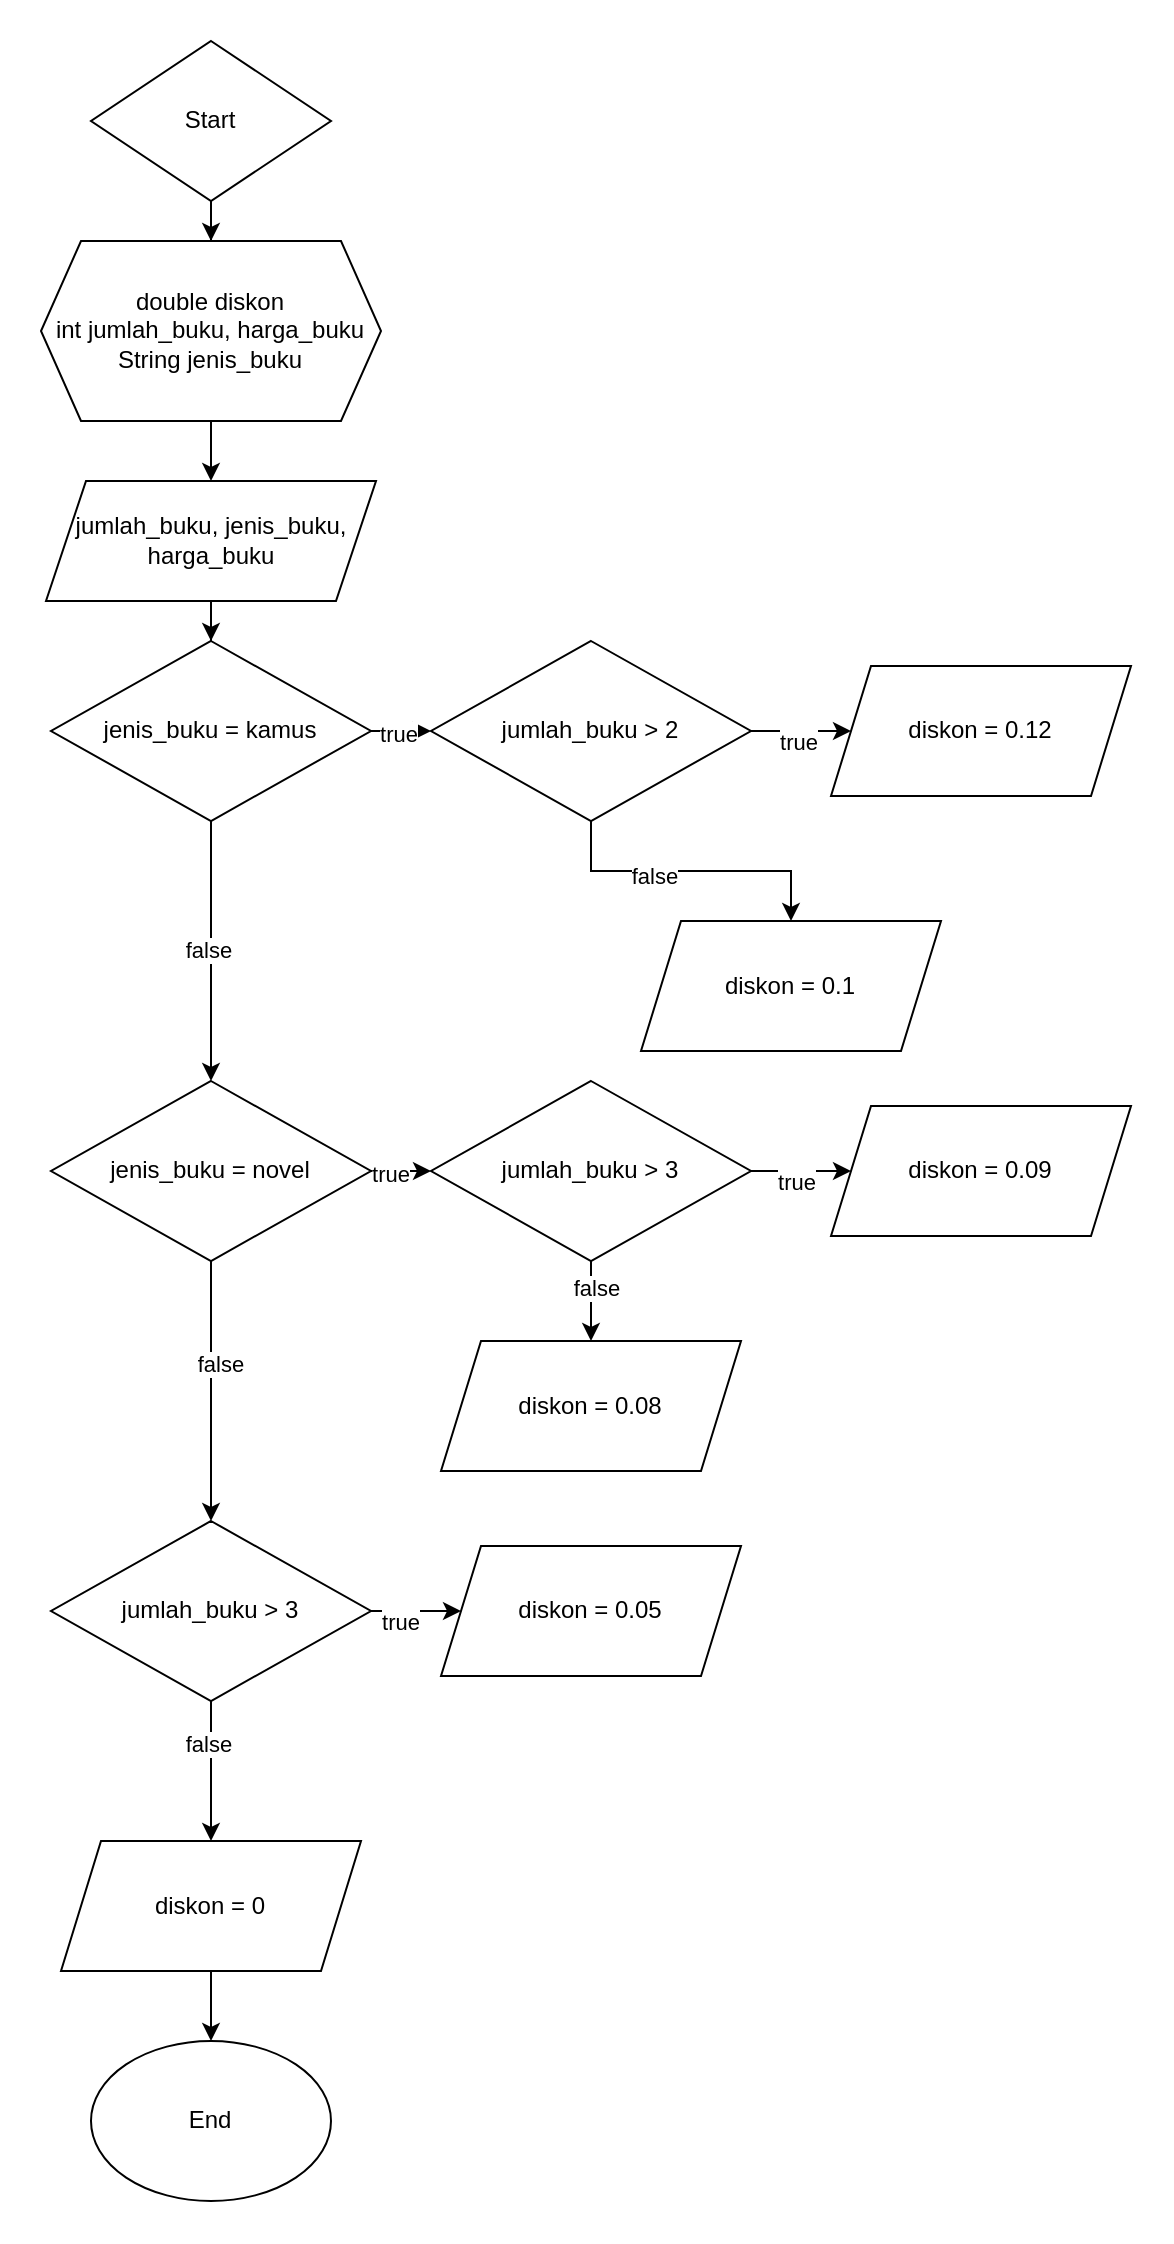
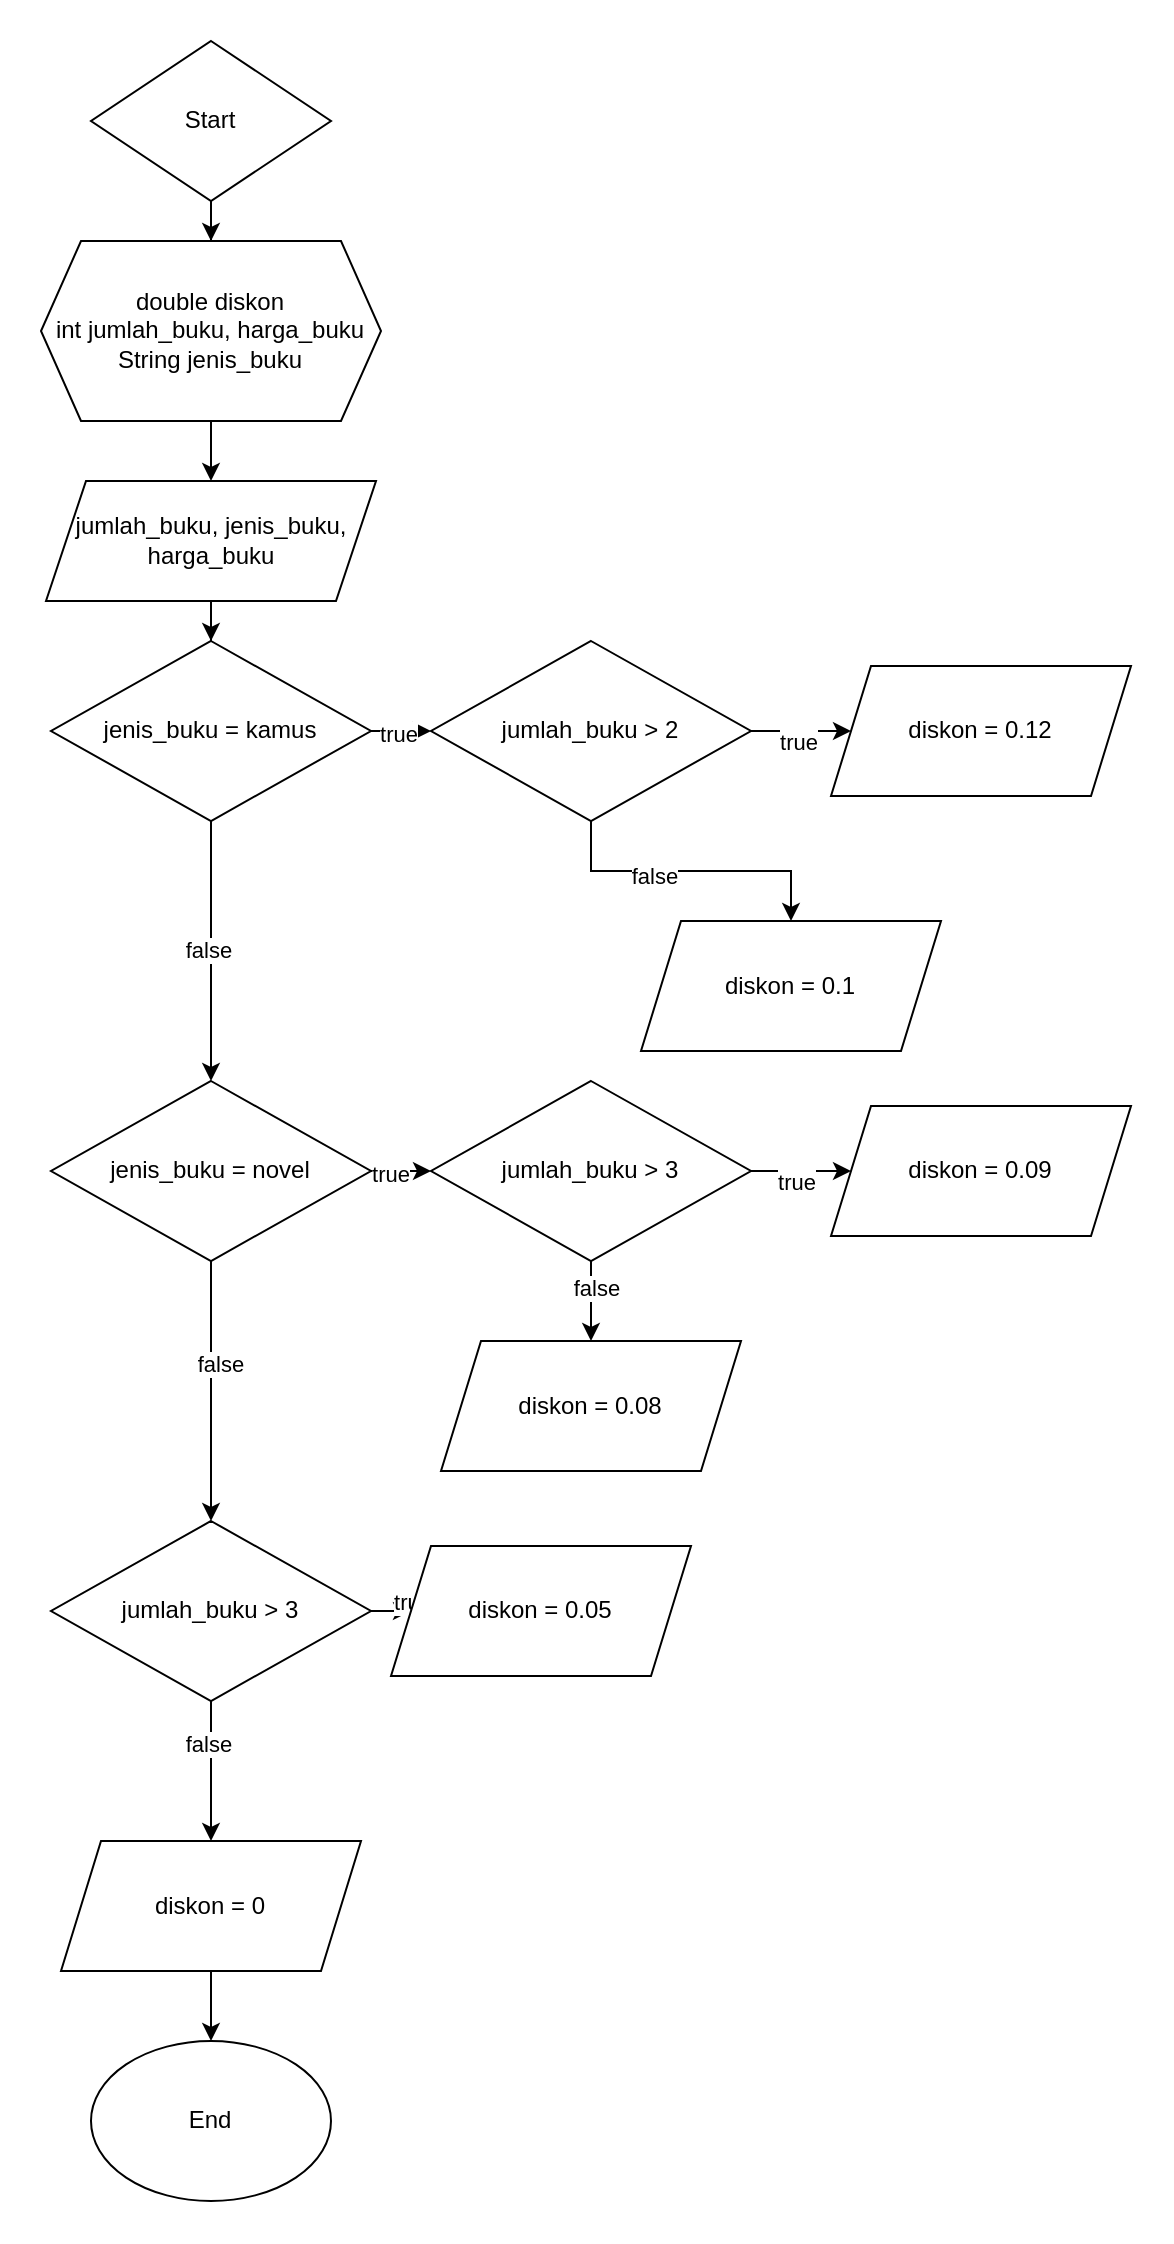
(591, 1611) -> (541, 1611)
